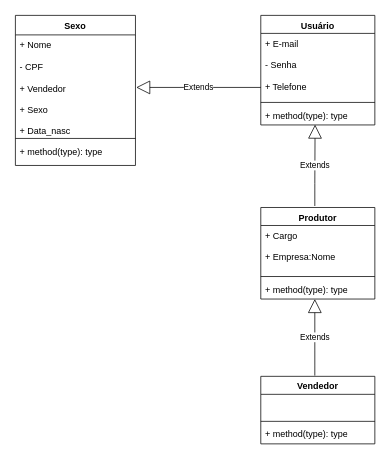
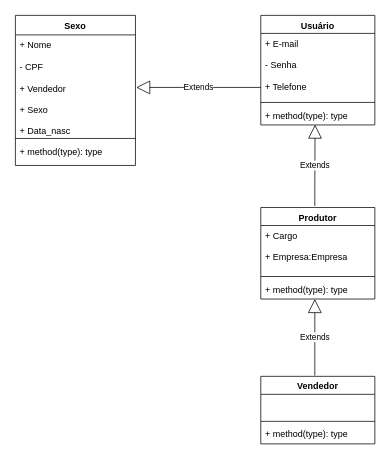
(298, 241) -> (306, 241)
